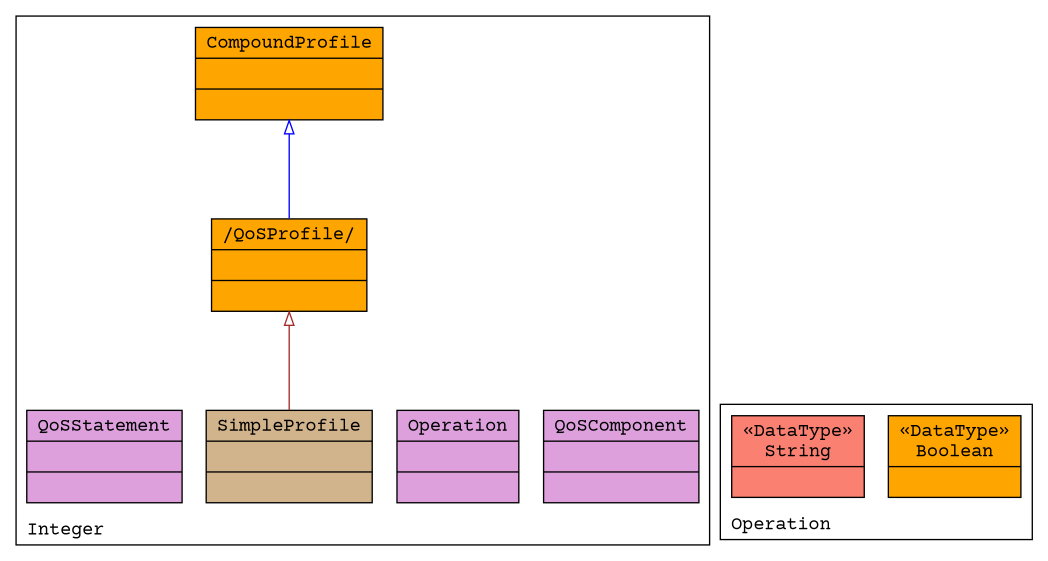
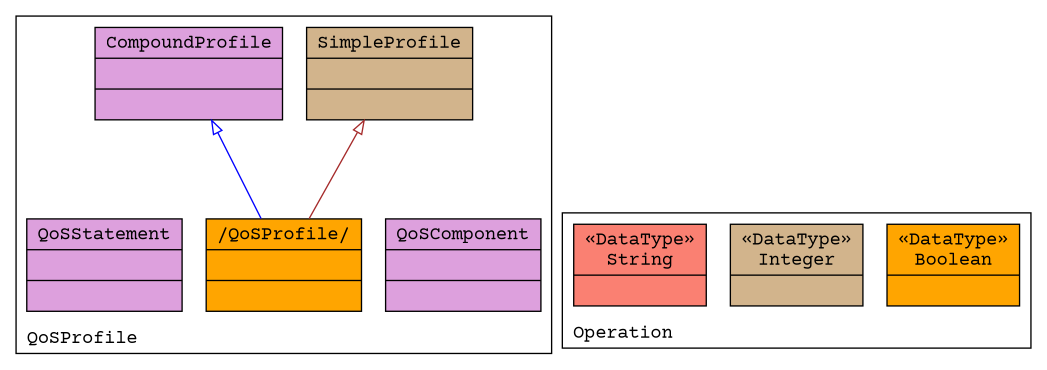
(289, 74) -> (189, 74)
none -> (797, 265)
(289, 368) -> (333, 175)
(458, 457) -> none
(66, 530) -> (82, 338)
